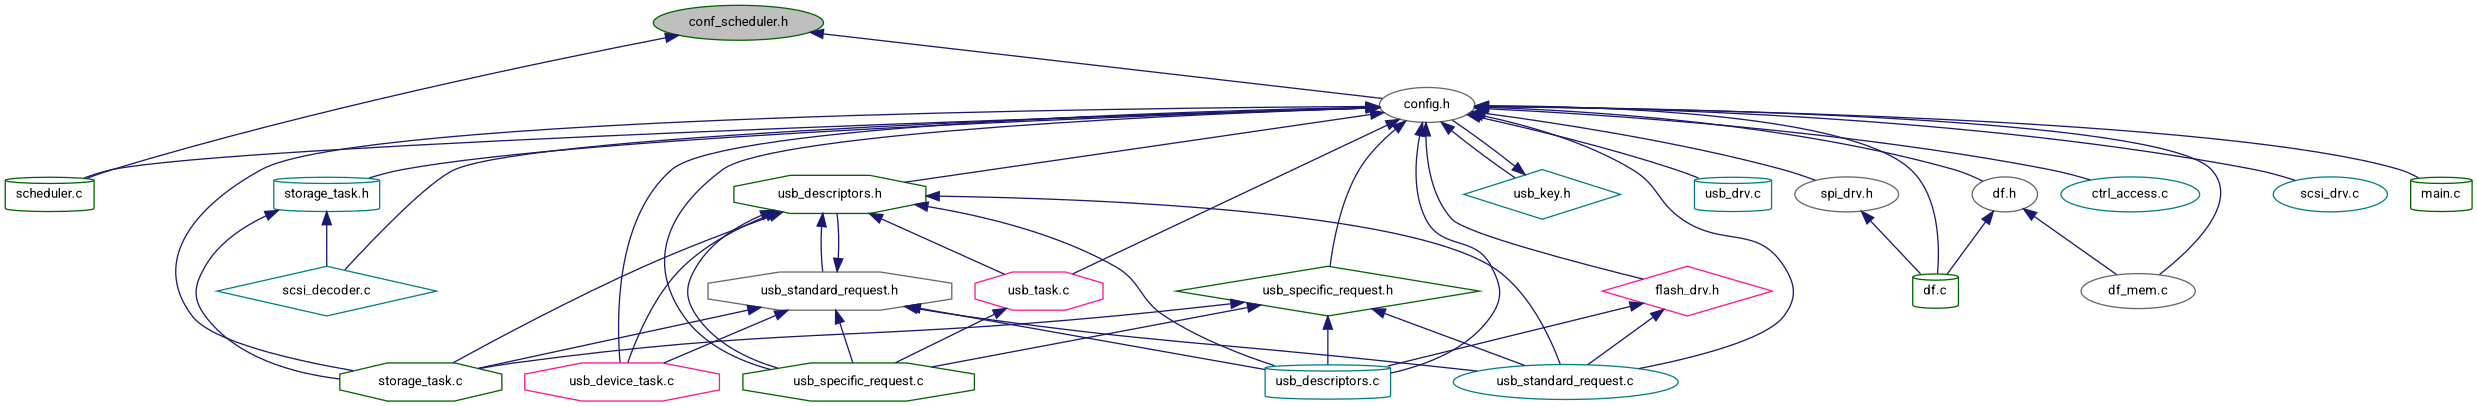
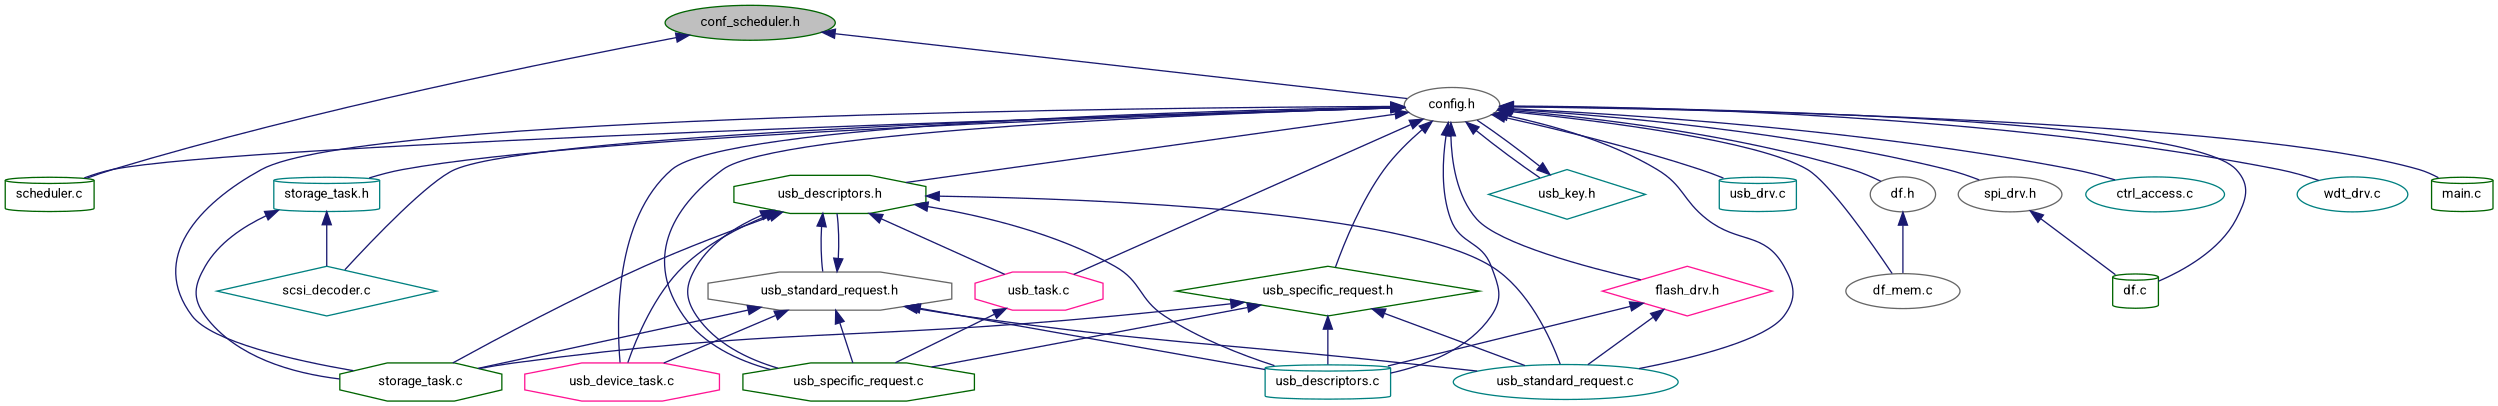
(2330, 194) -> (2352, 194)
(1966, 248) -> none
